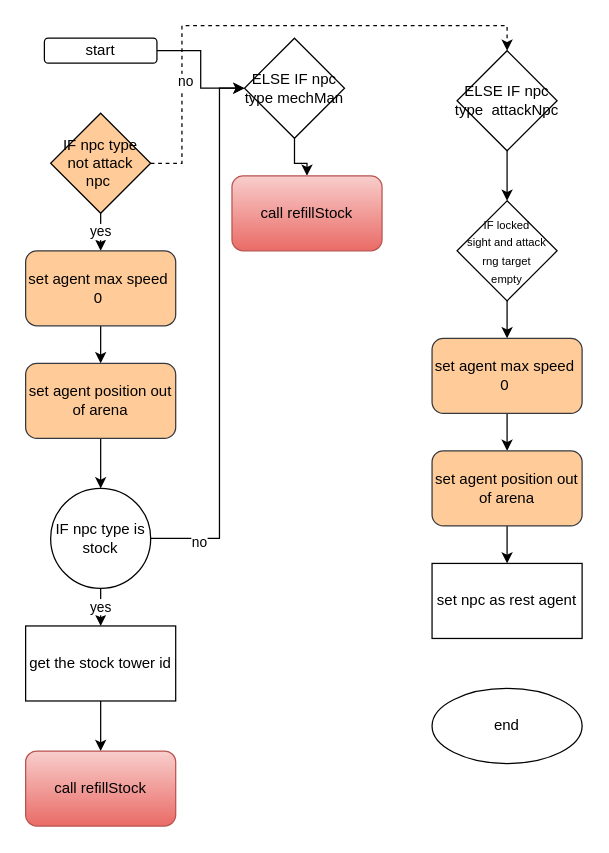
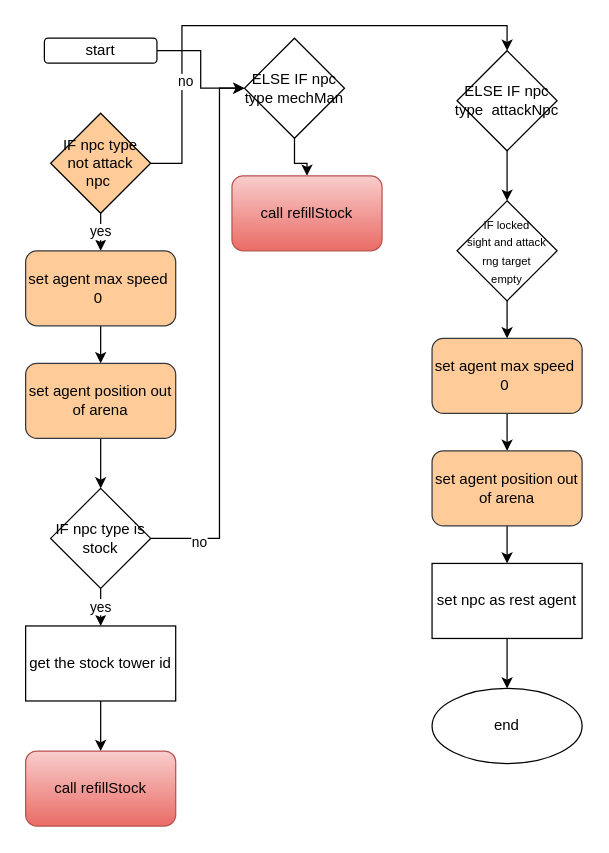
(330, 26) -> (330, 26)
(101, 538) -> (101, 538)
none -> (507, 659)
